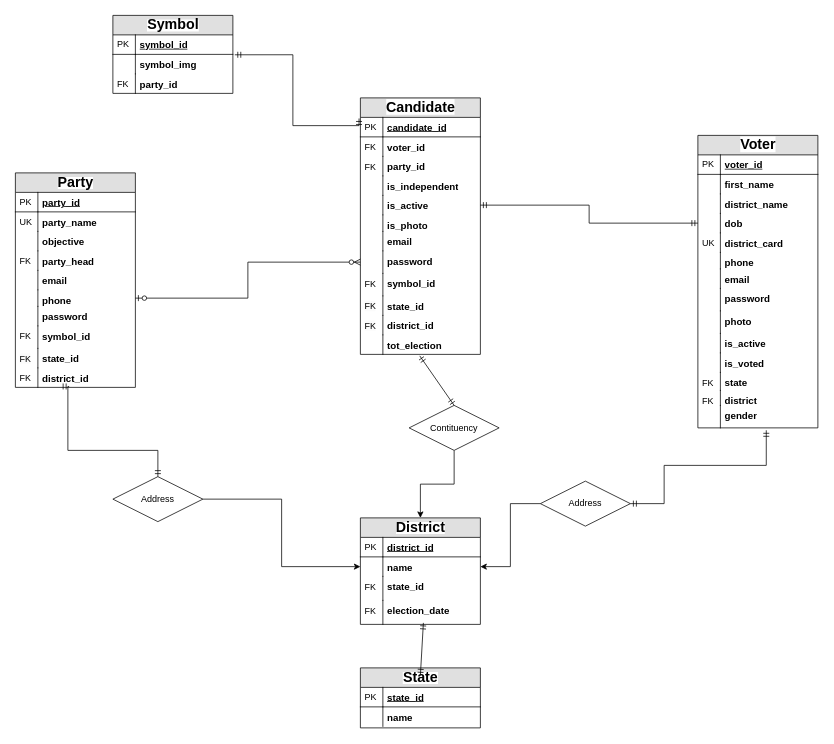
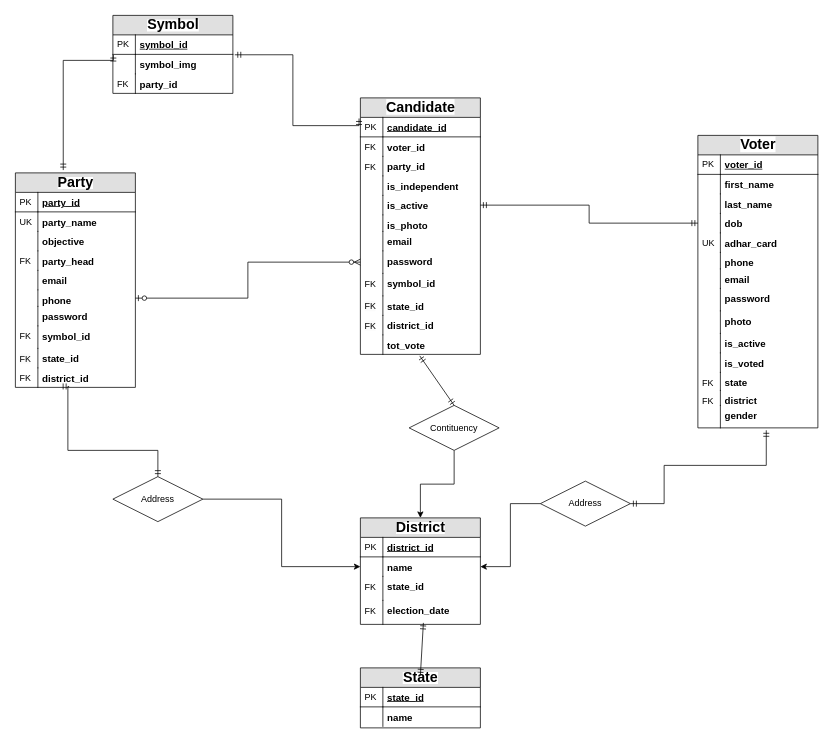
none -> (63, 89)
(755, 205) -> (746, 205)
(755, 244) -> (750, 244)
(415, 346) -> (408, 346)
